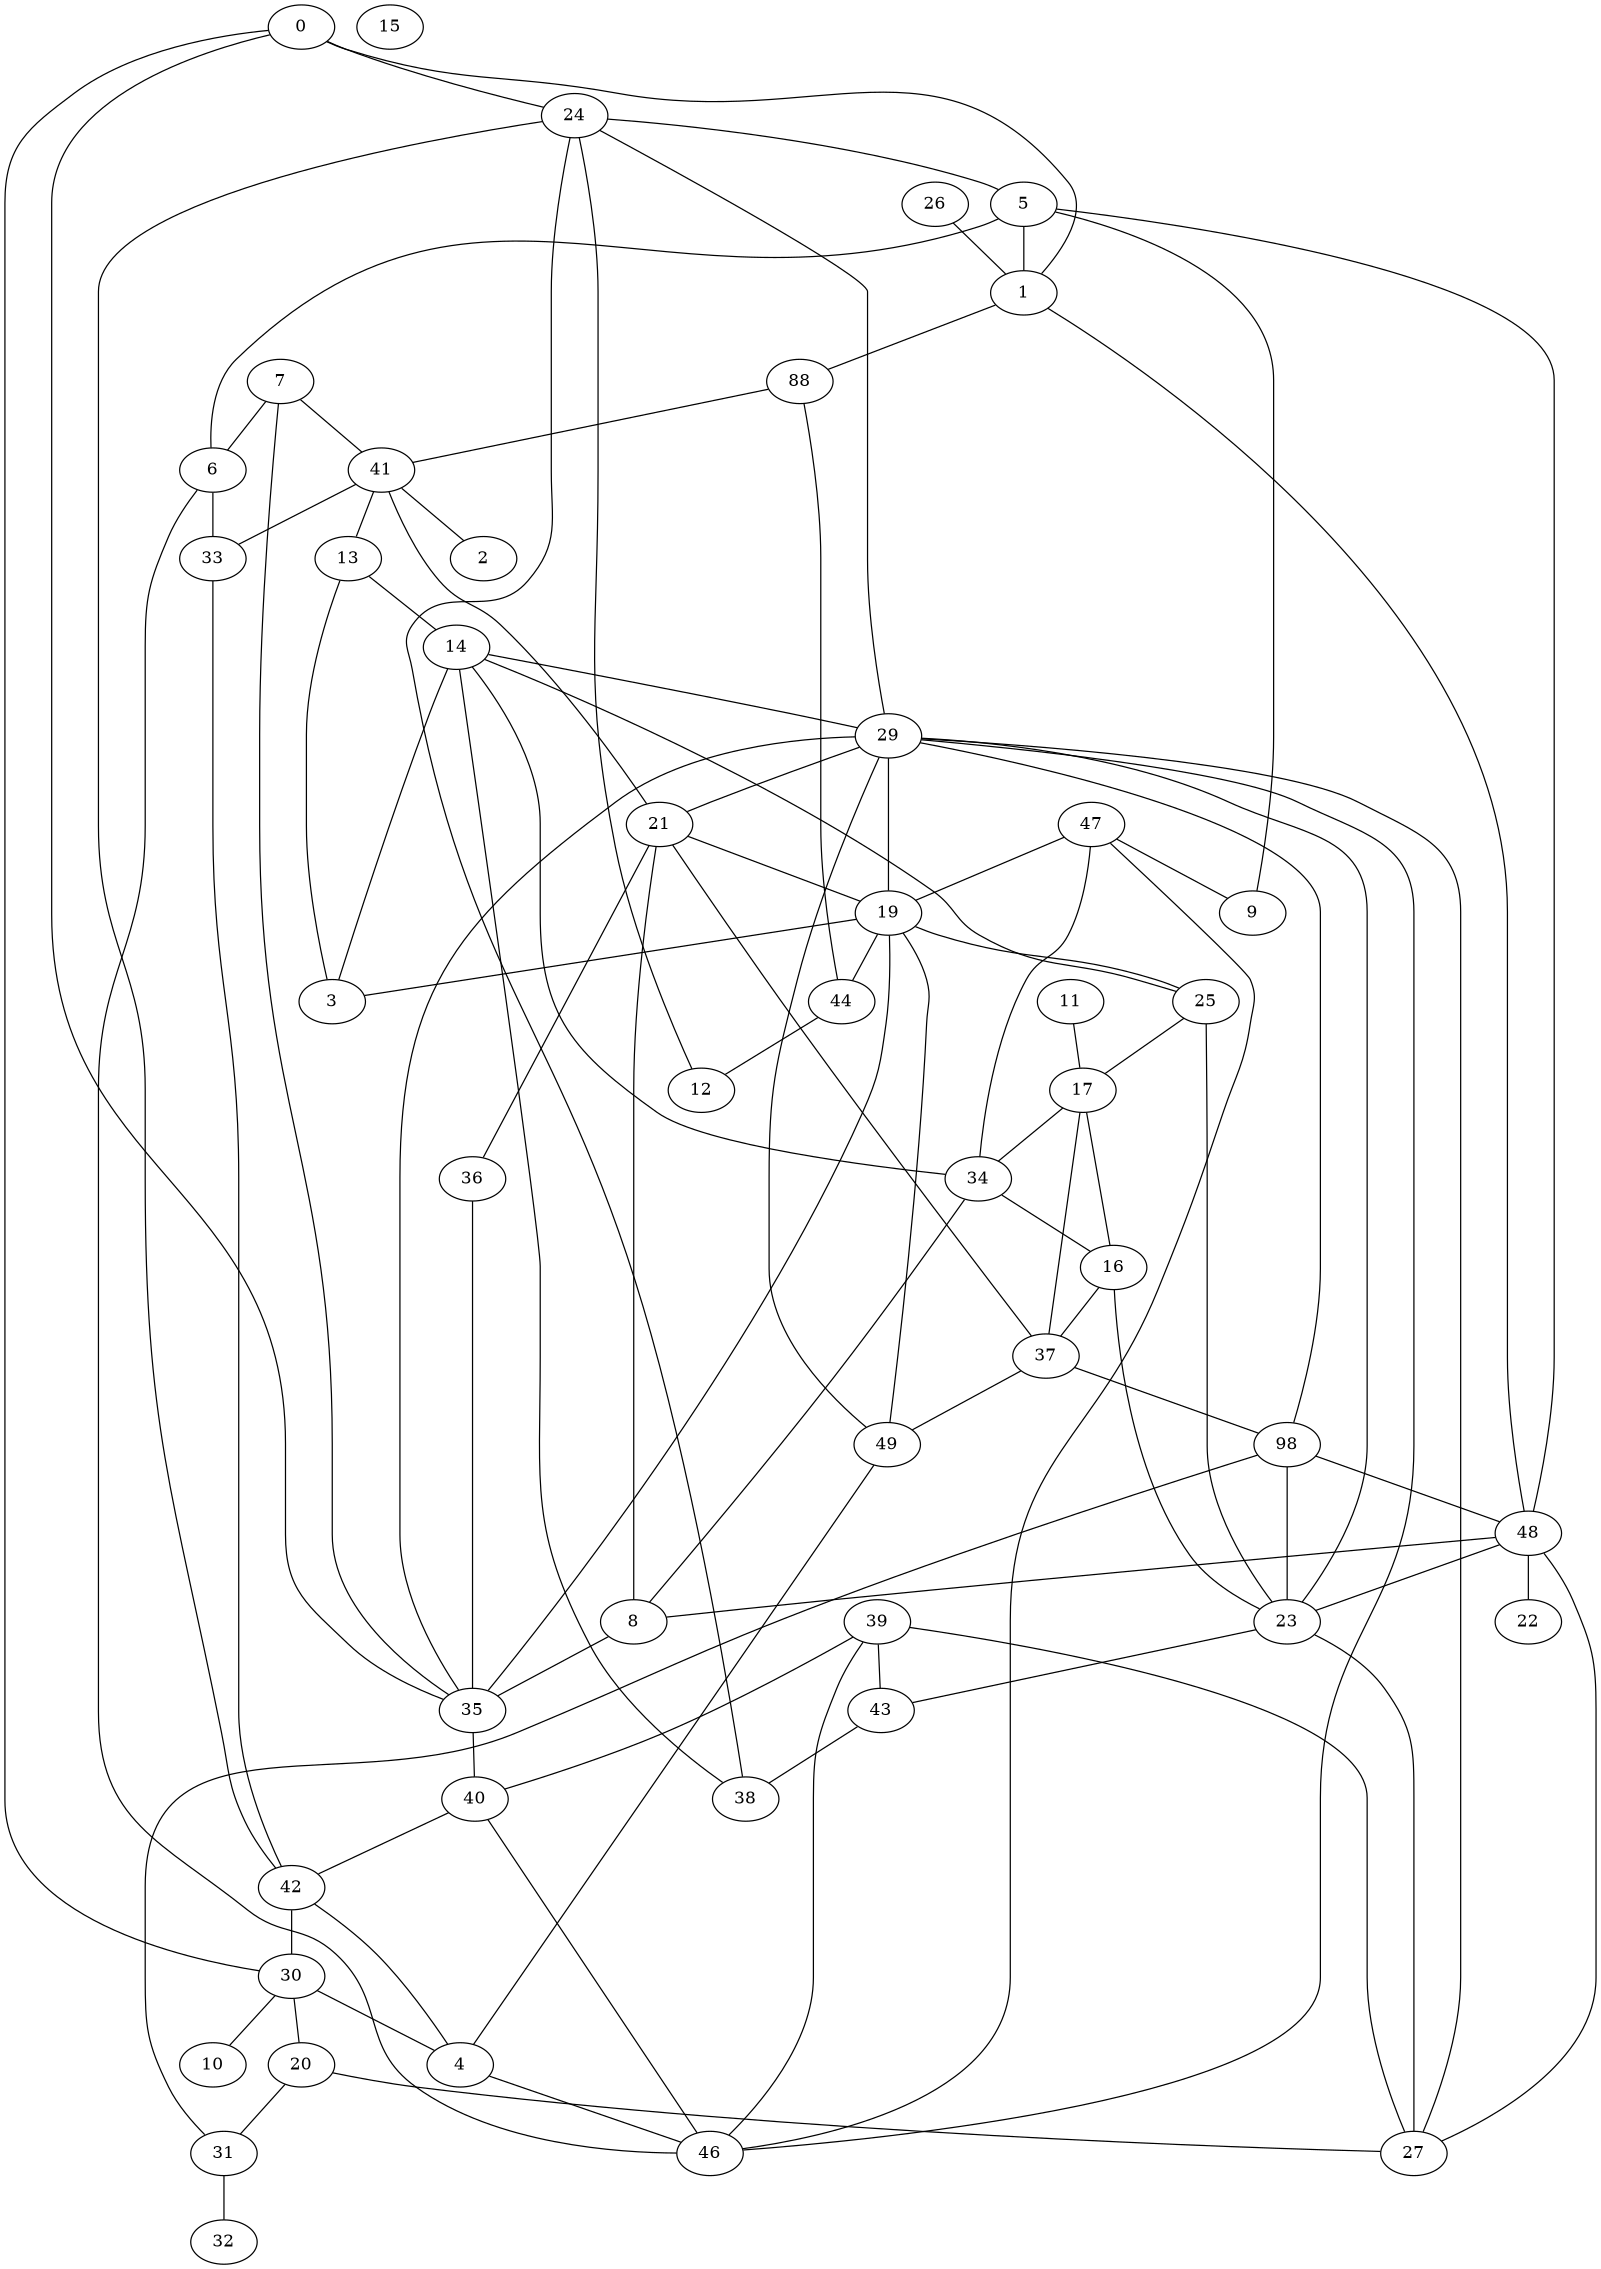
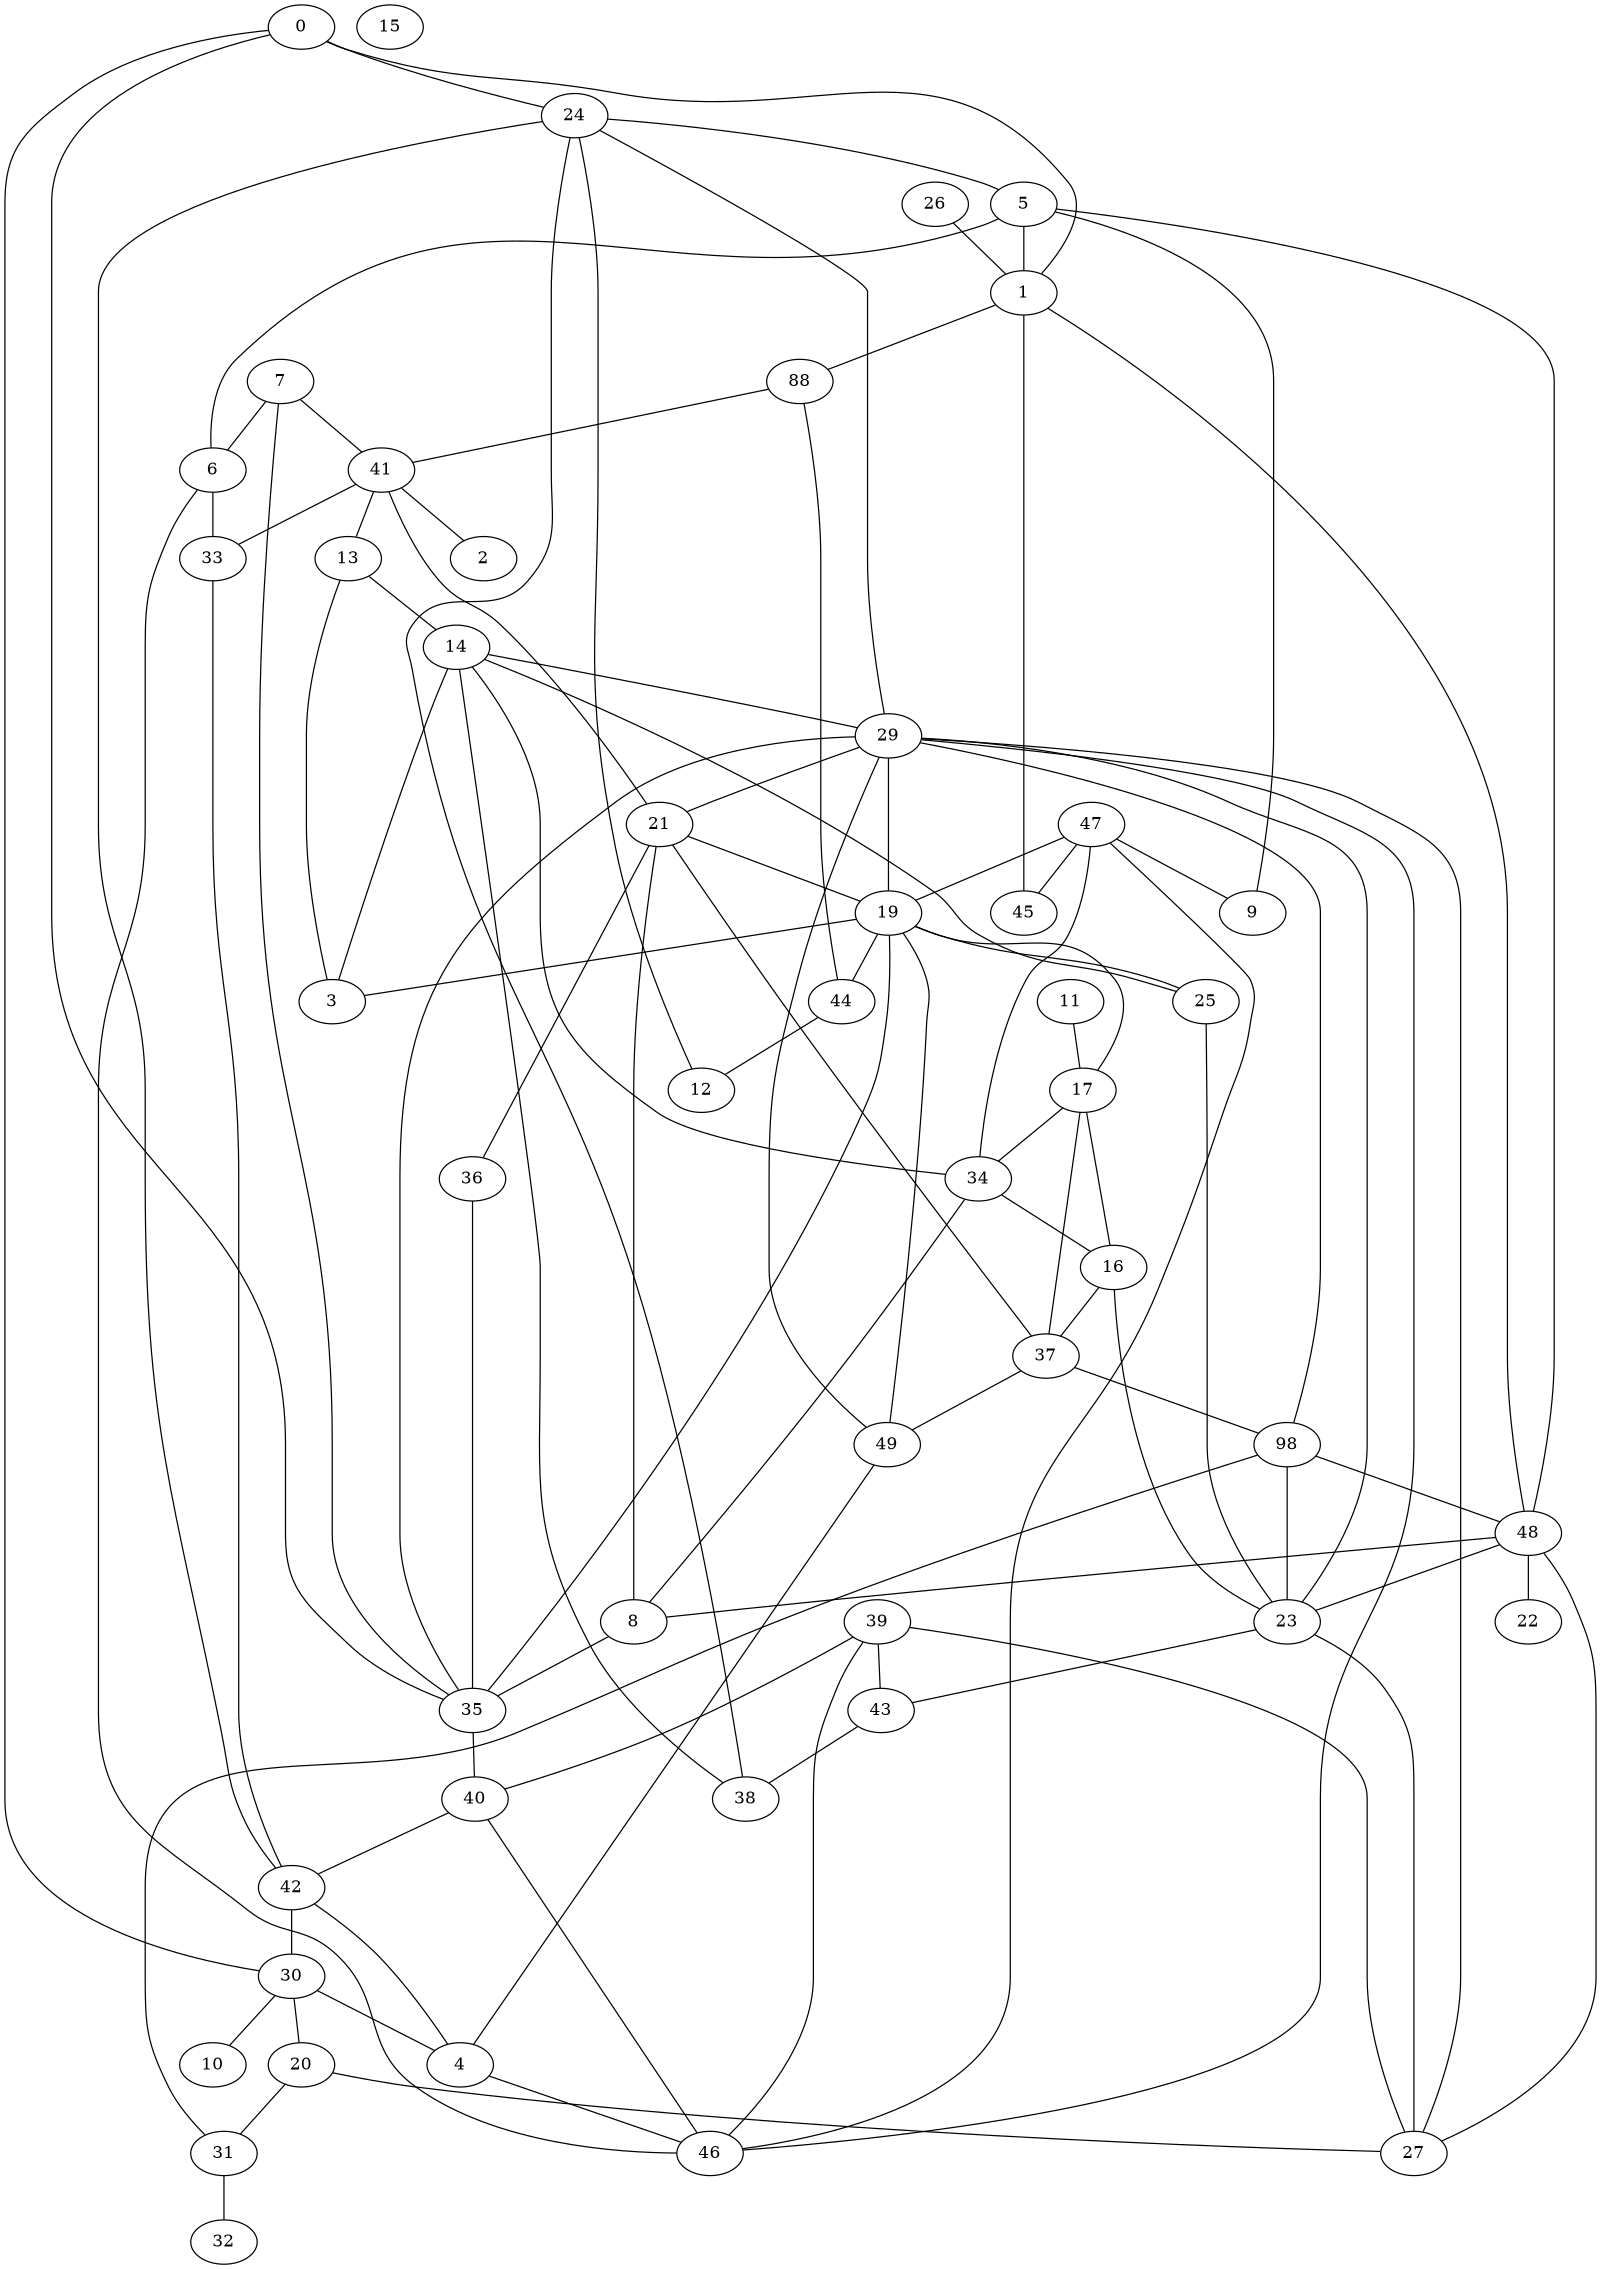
none -> (1024, 913)
(1145, 1046) -> (1076, 949)
